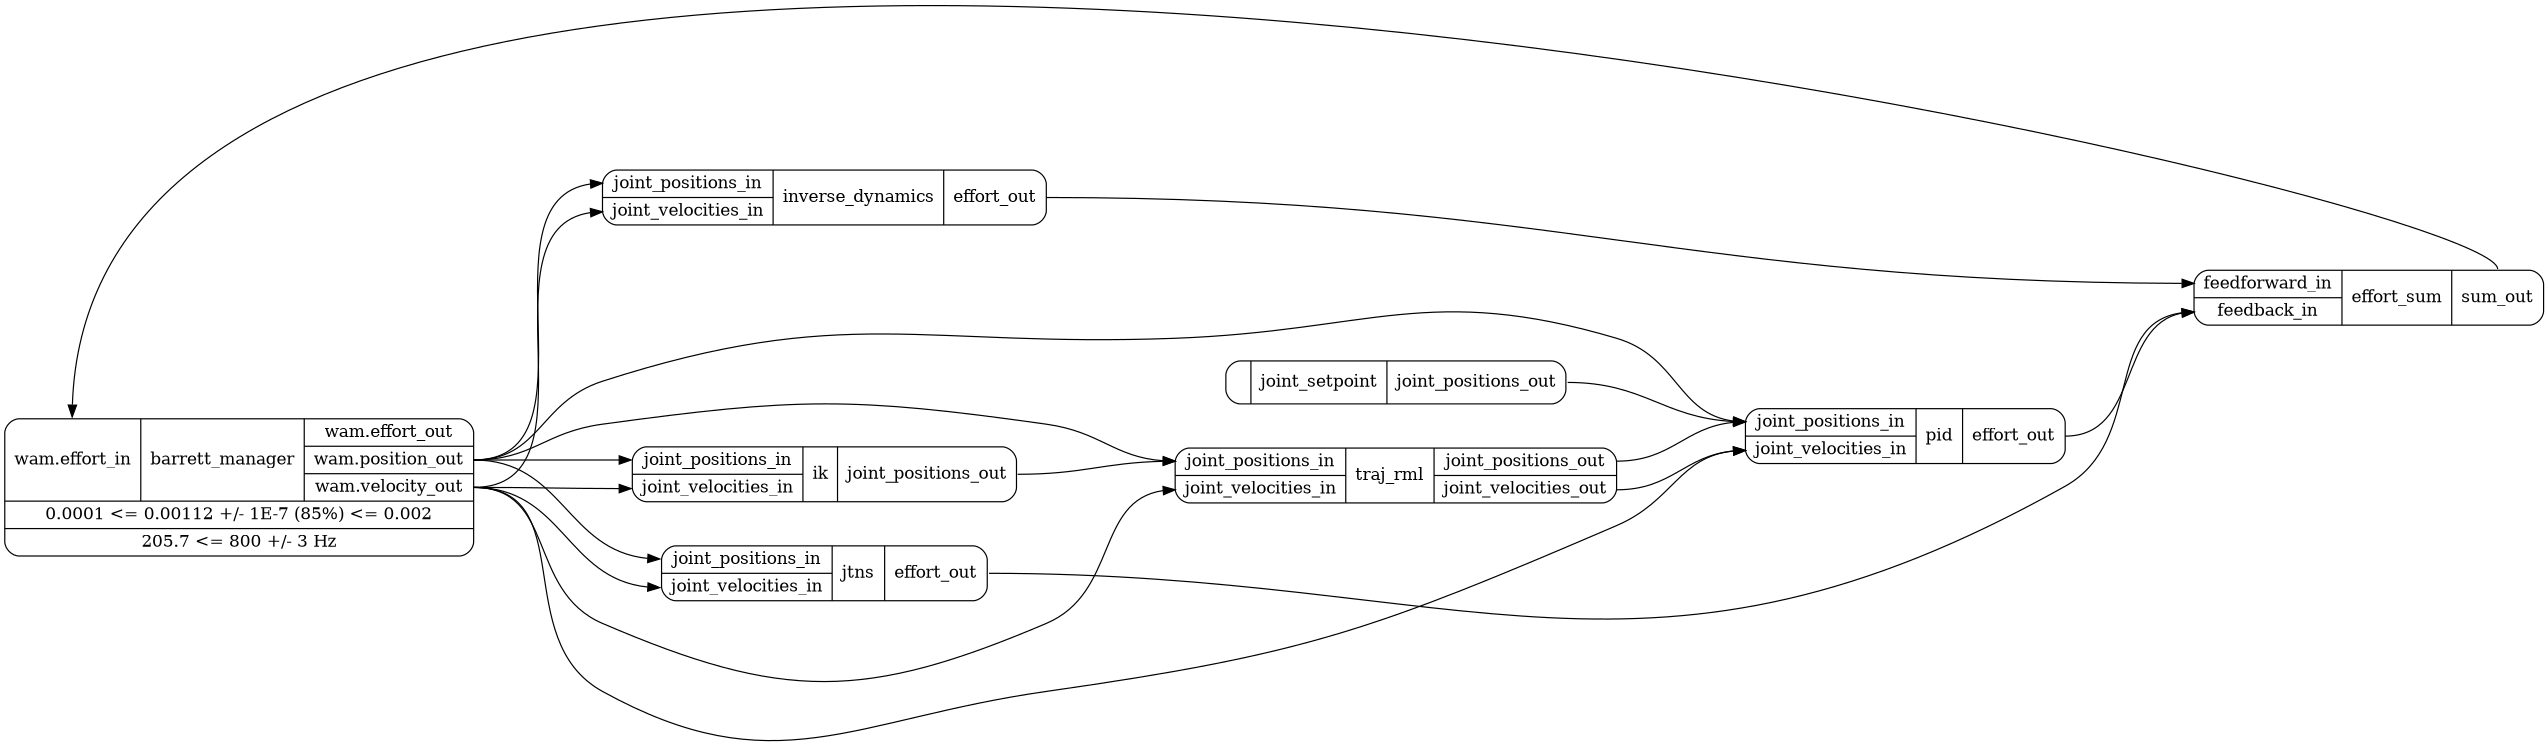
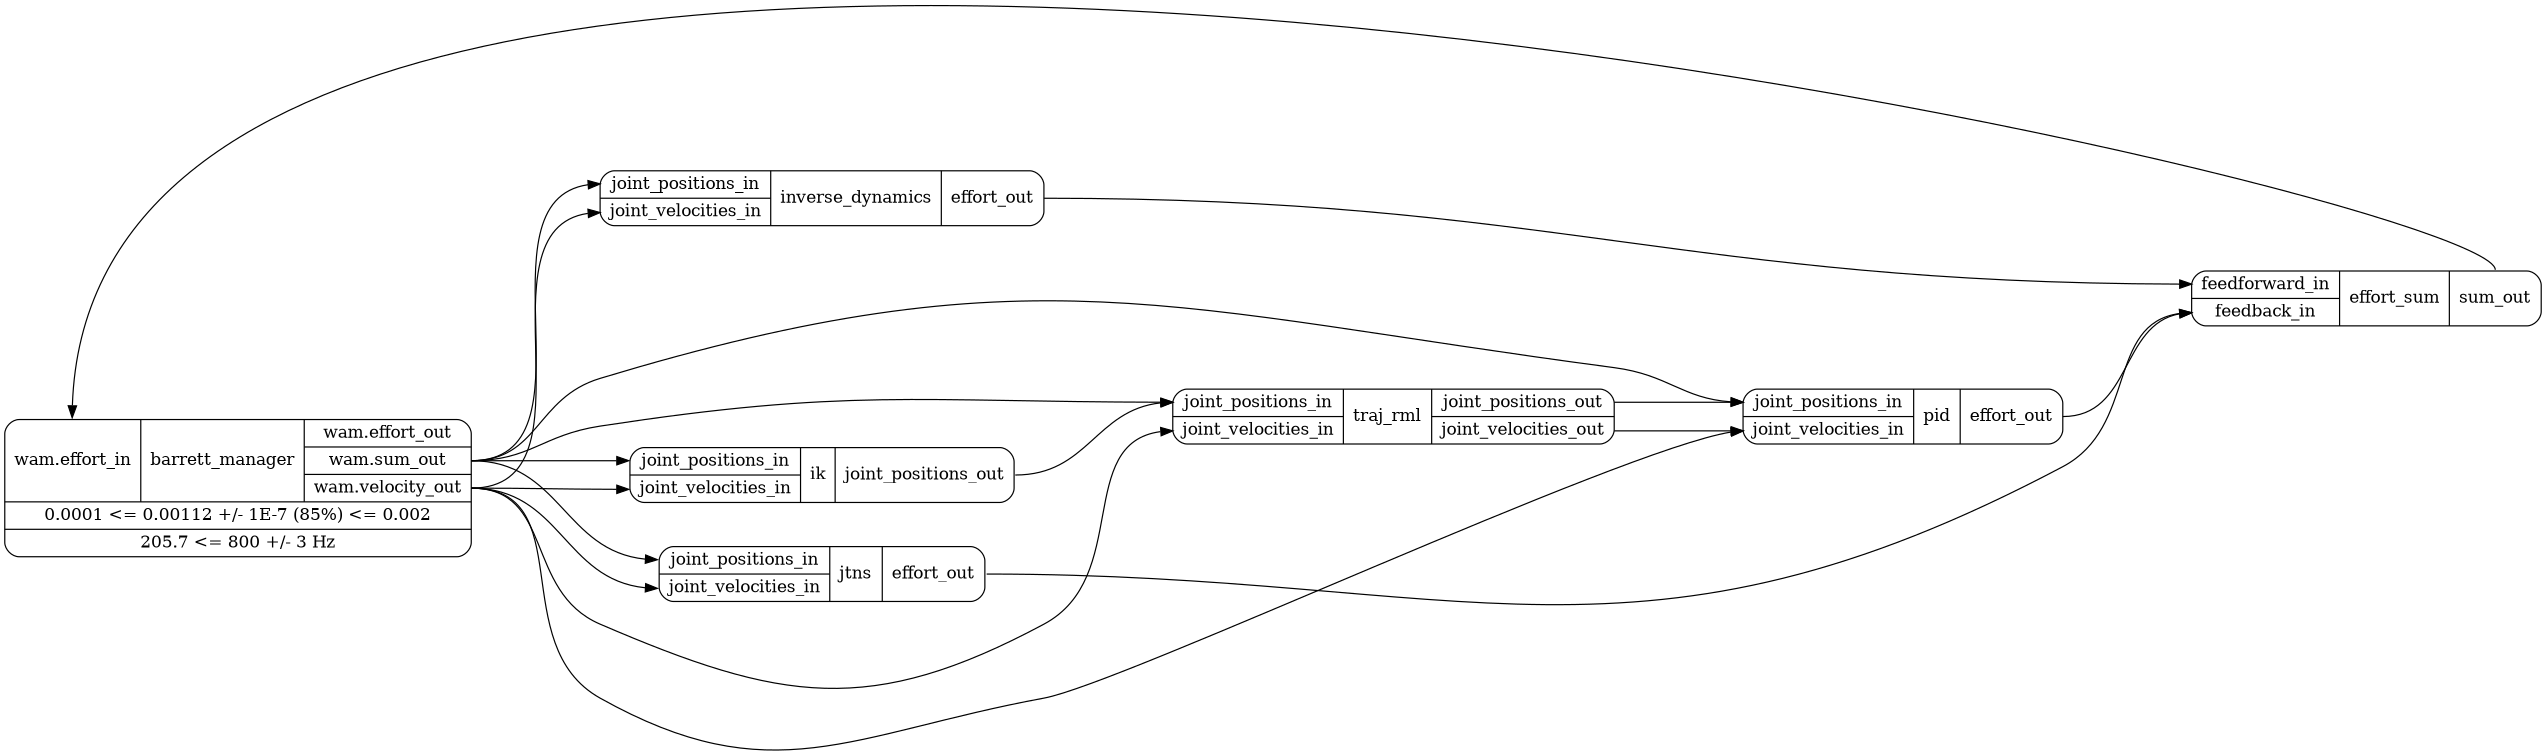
(1396, 382) -> none
(389, 459) -> (388, 460)
